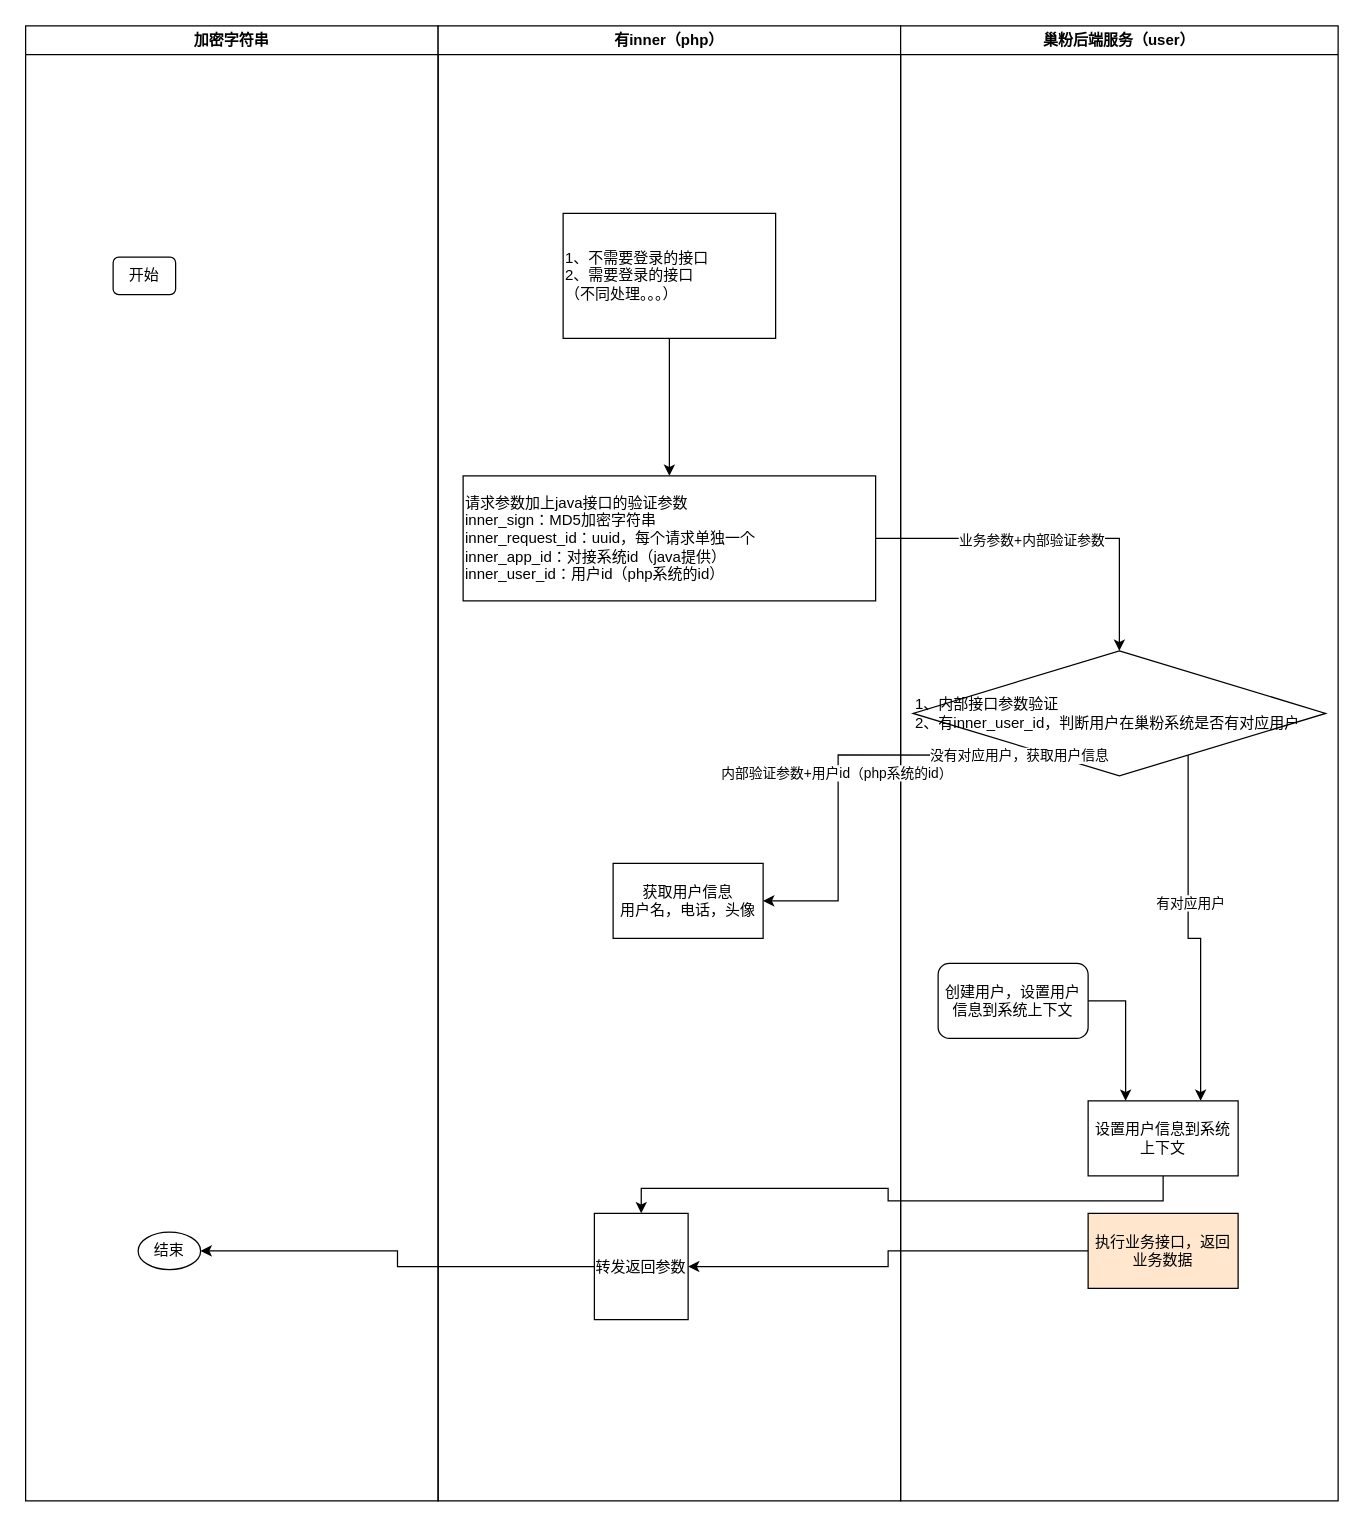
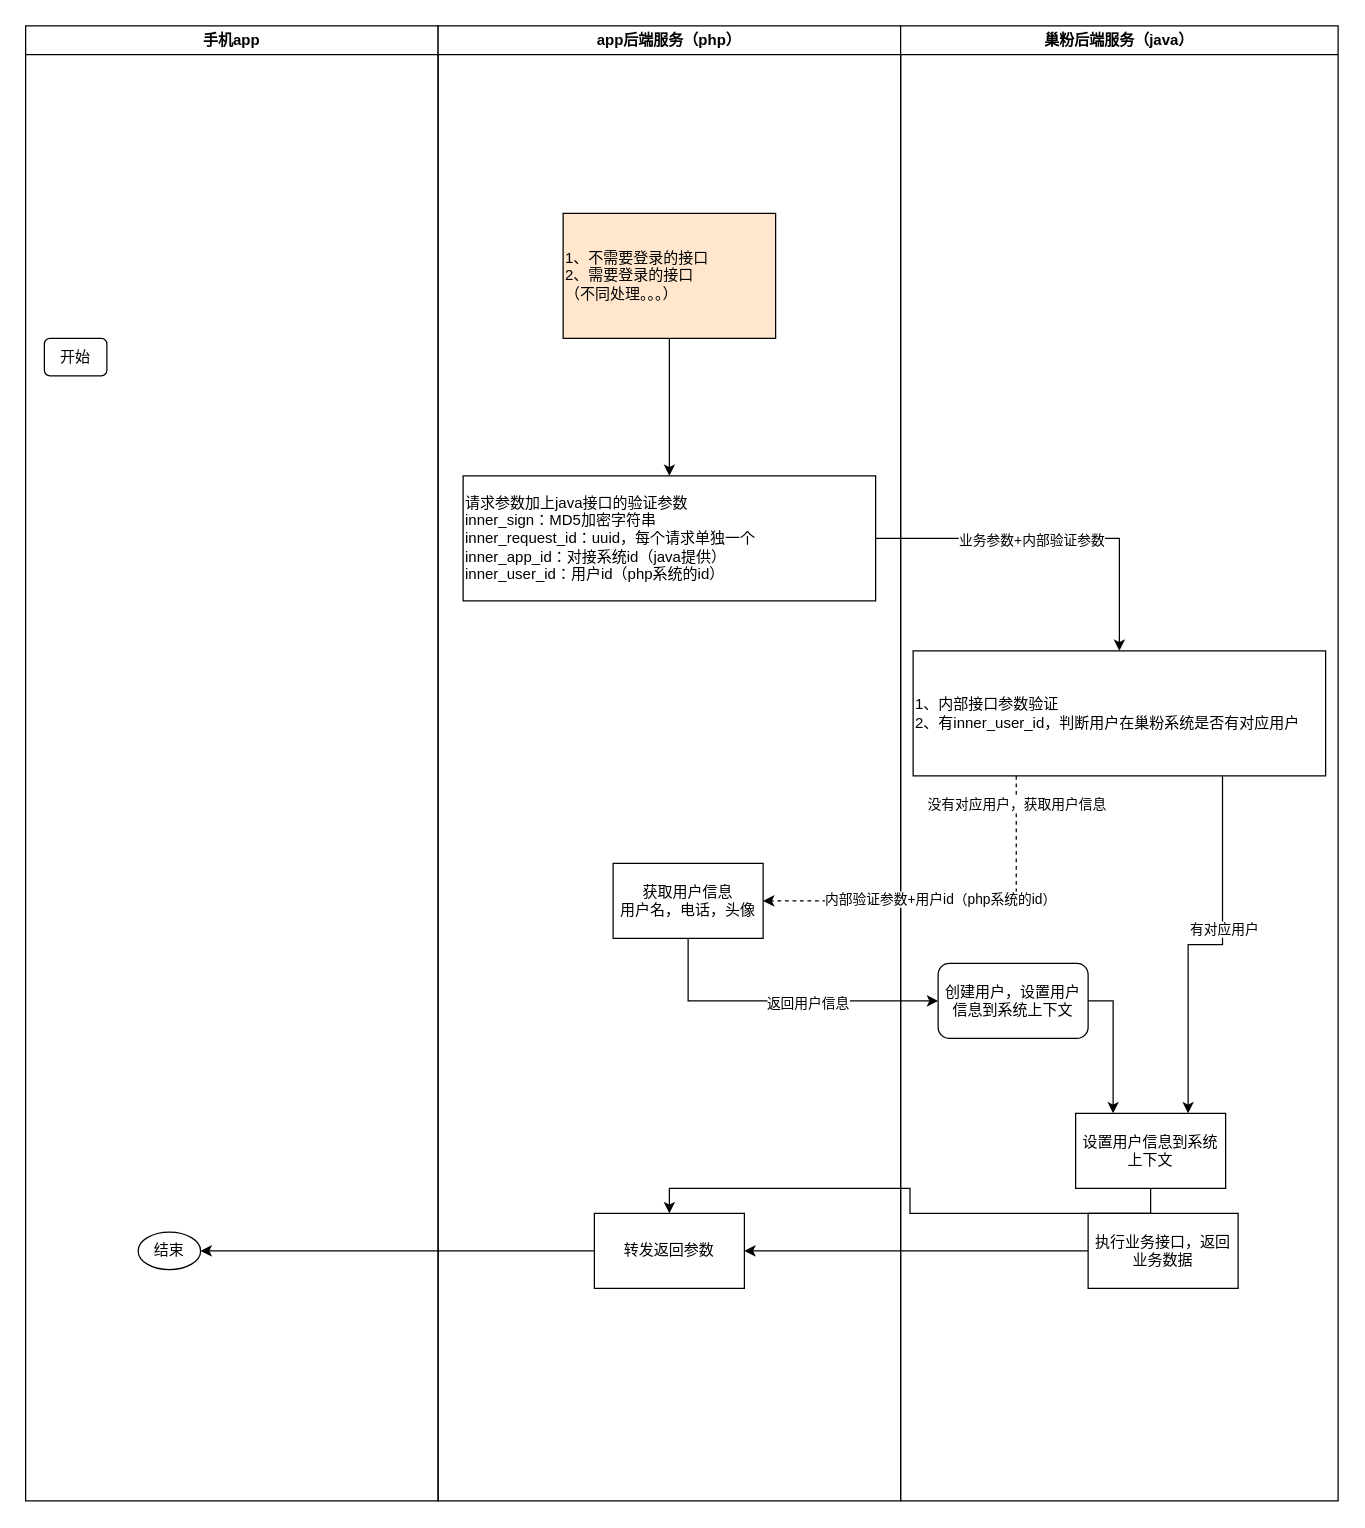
(232, 41) -> (232, 41)
(669, 41) -> (669, 41)
(1119, 41) -> (1119, 41)
(144, 276) -> (76, 357)
(669, 276) -> (669, 276)
(1119, 713) -> (1119, 713)
(839, 755) -> (939, 901)
none -> (778, 1001)
(1163, 1138) -> (1151, 1151)
(1163, 1251) -> (1163, 1251)
(641, 1266) -> (669, 1251)
